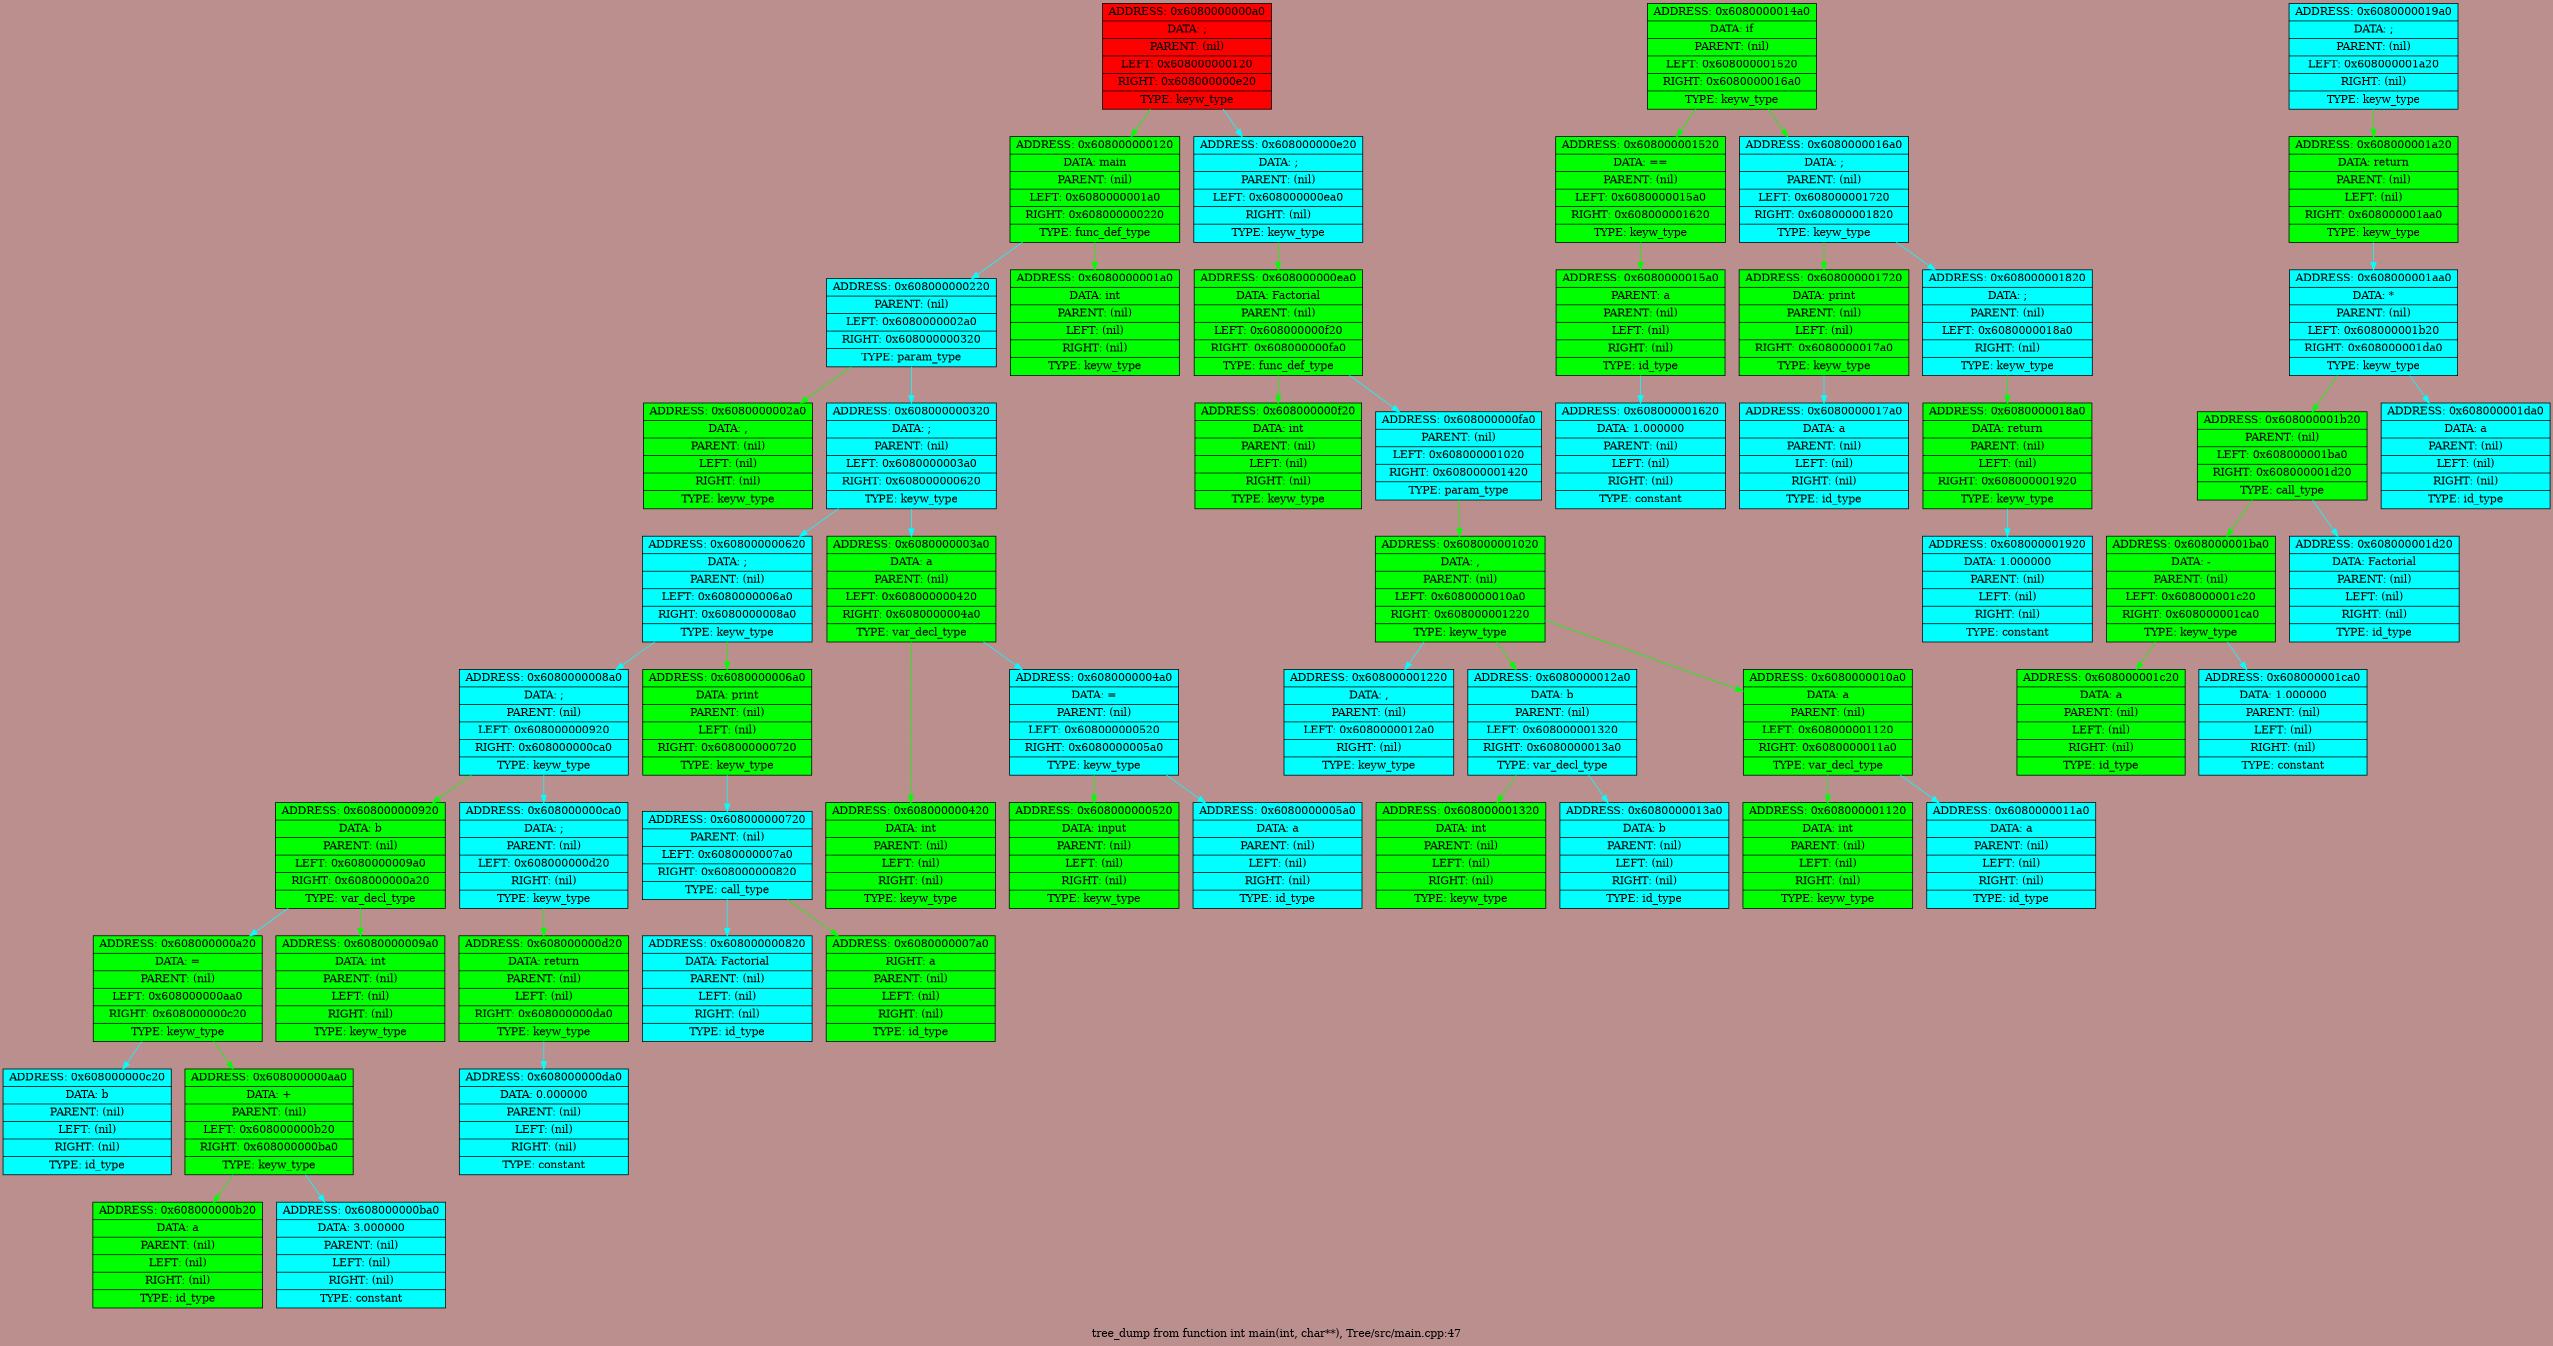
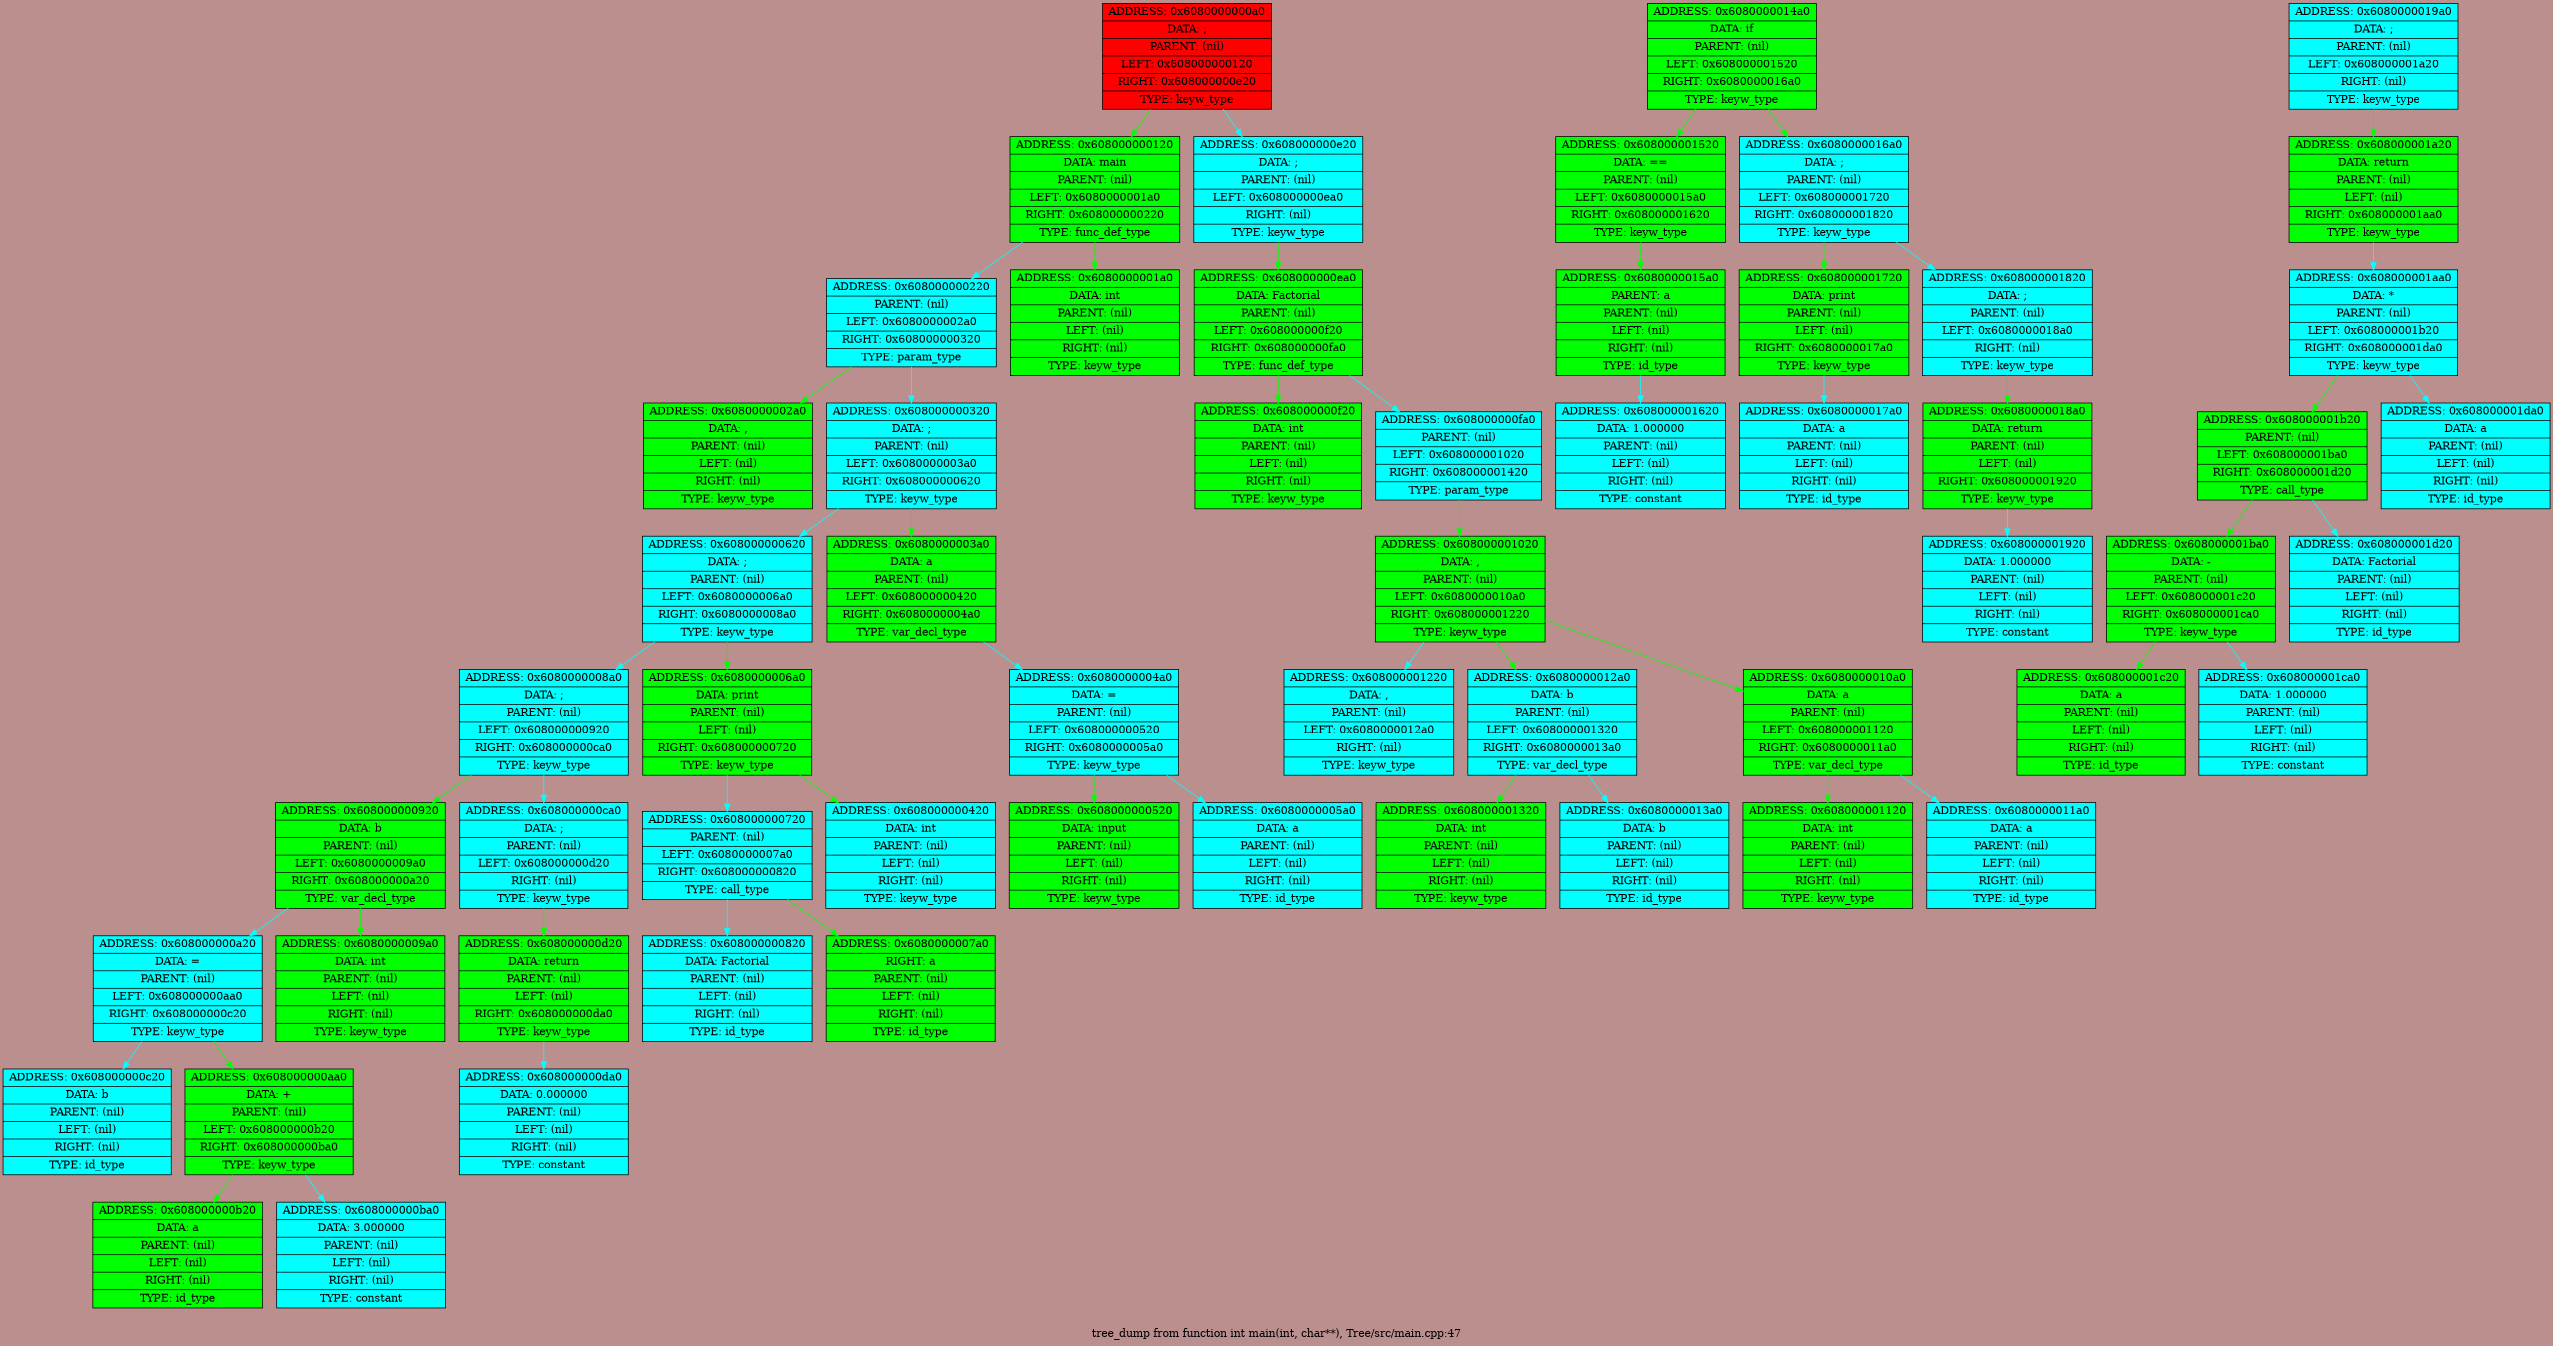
(911, 519) -> (911, 519)
(911, 718) -> (816, 787)
(911, 855) -> (911, 855)
(178, 989) -> (178, 989)
